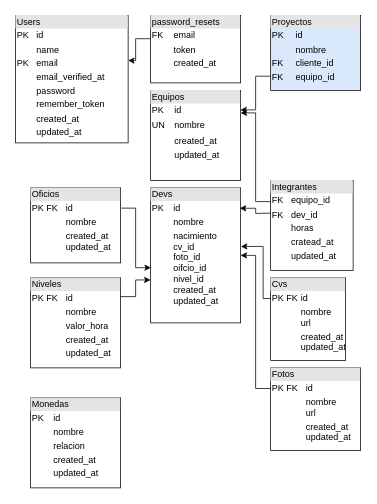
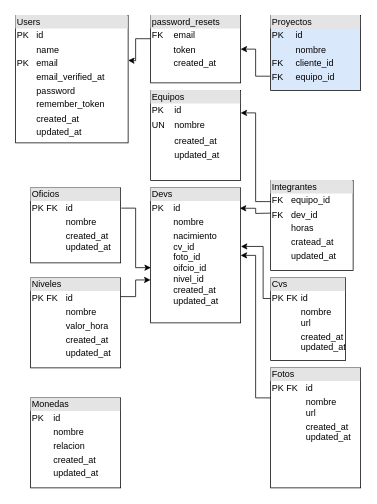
(255, 97) -> (255, 59)
(315, 409) -> (315, 428)
